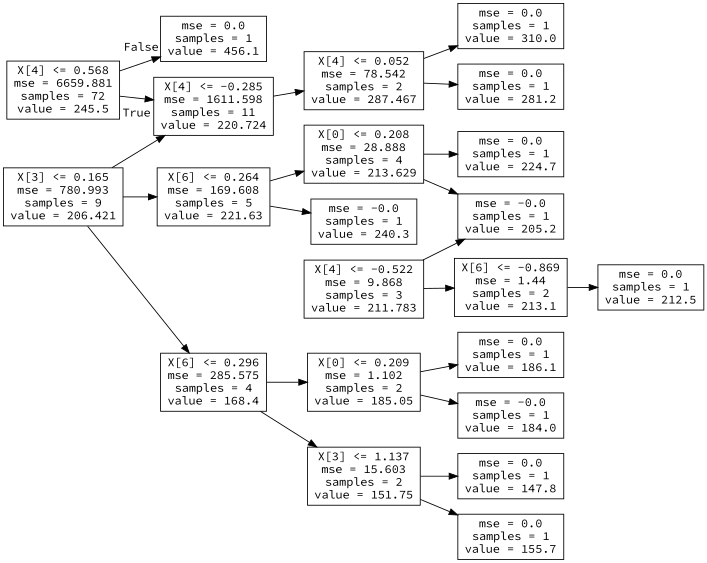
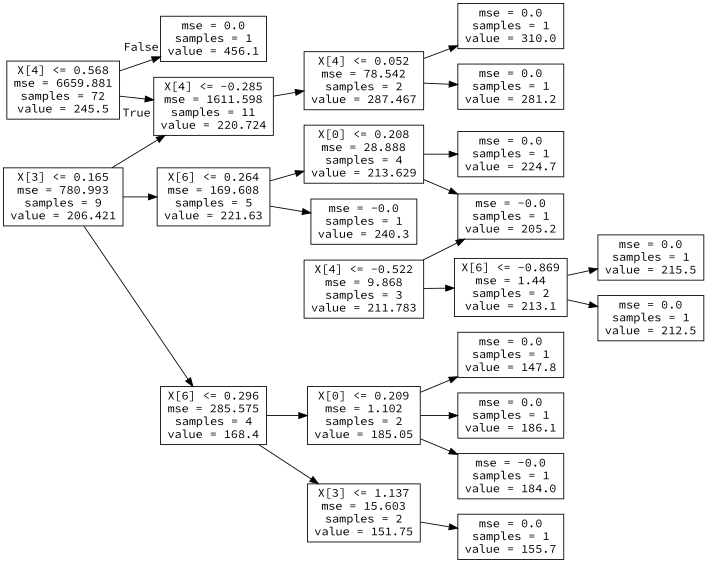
none -> (651, 258)
(435, 476) -> (435, 386)
